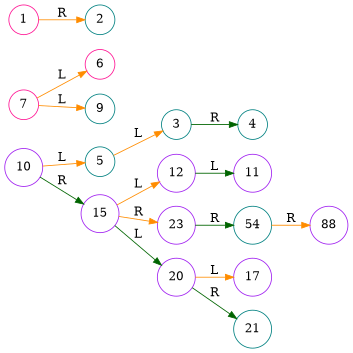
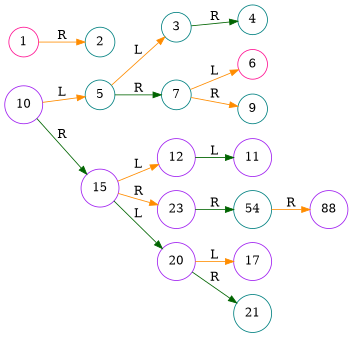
none -> (134, 95)
(62, 100) -> (214, 94)
(24, 105) -> (176, 95)
